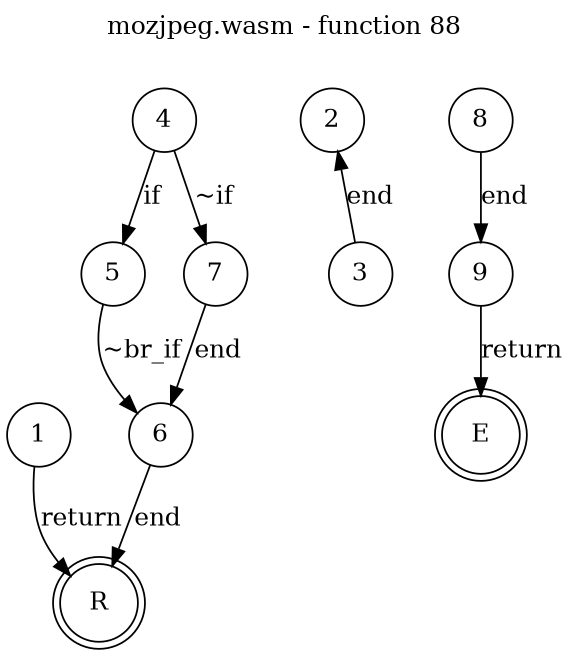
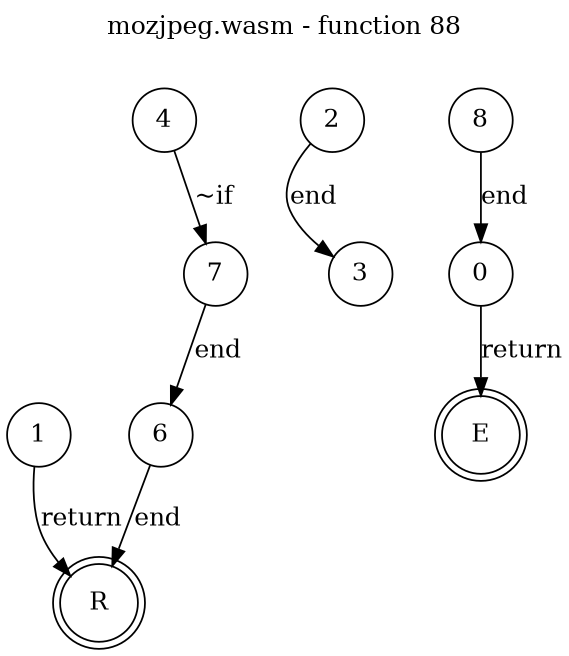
(348, 206) -> (287, 197)
(113, 274) -> none
(481, 274) -> (481, 274)
